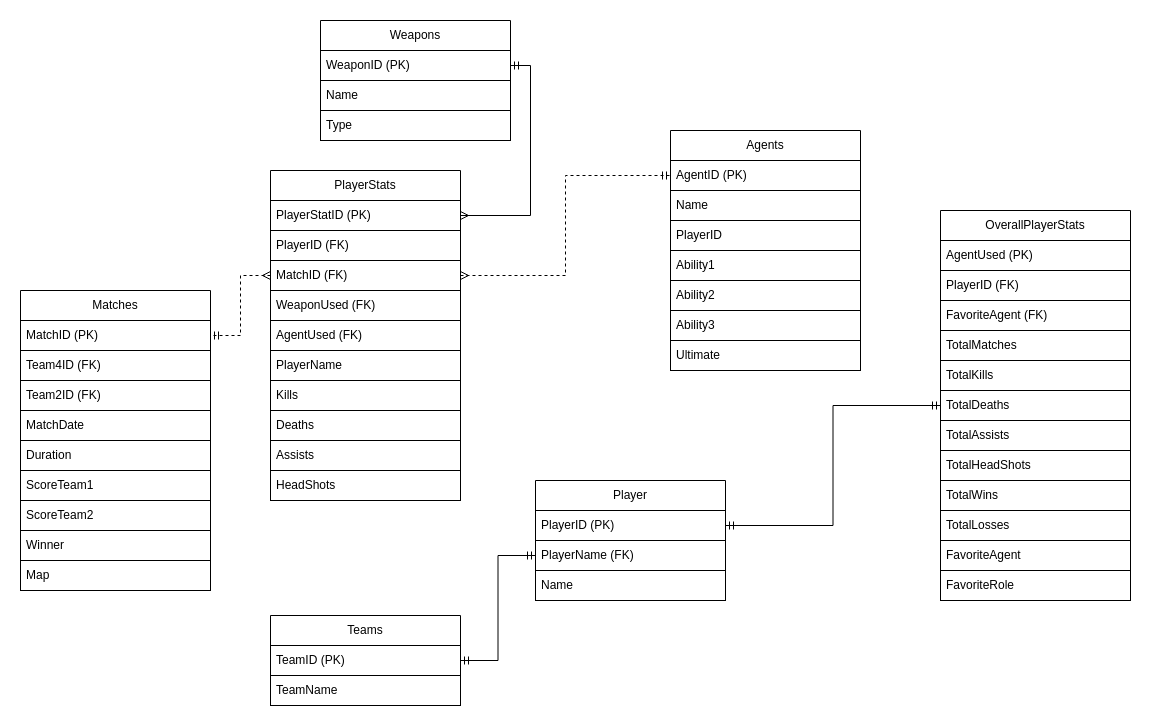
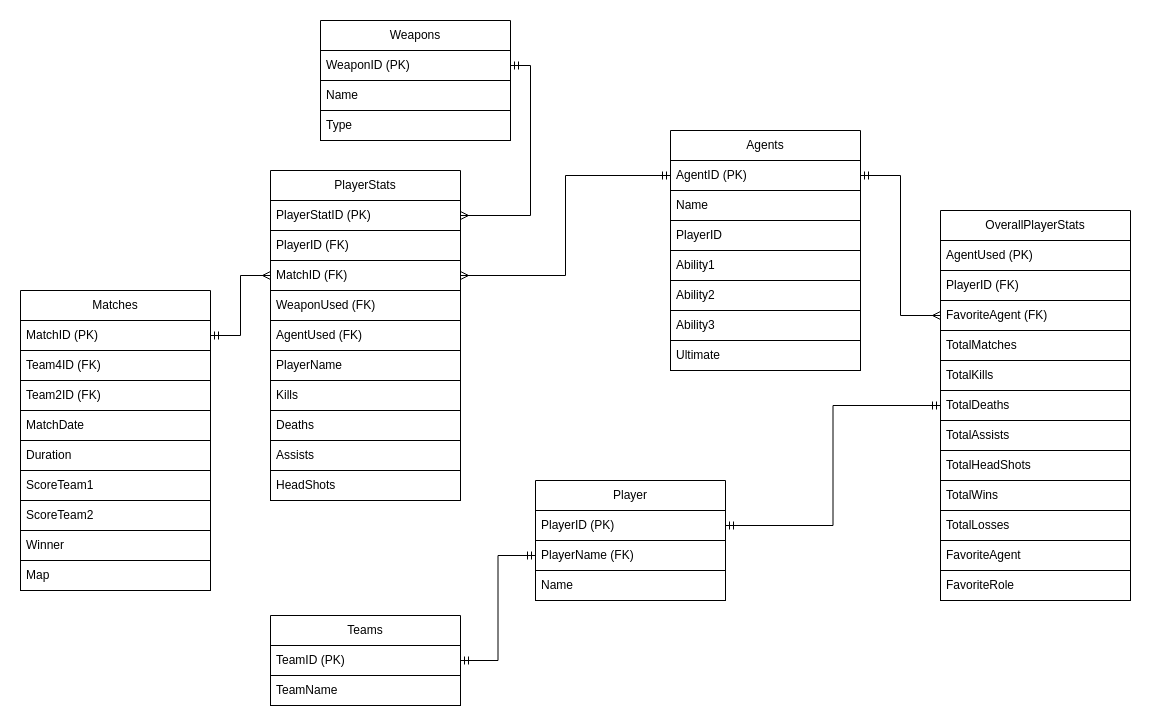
(566, 226) -> (566, 226)
none -> (901, 246)
(241, 307) -> (241, 307)
